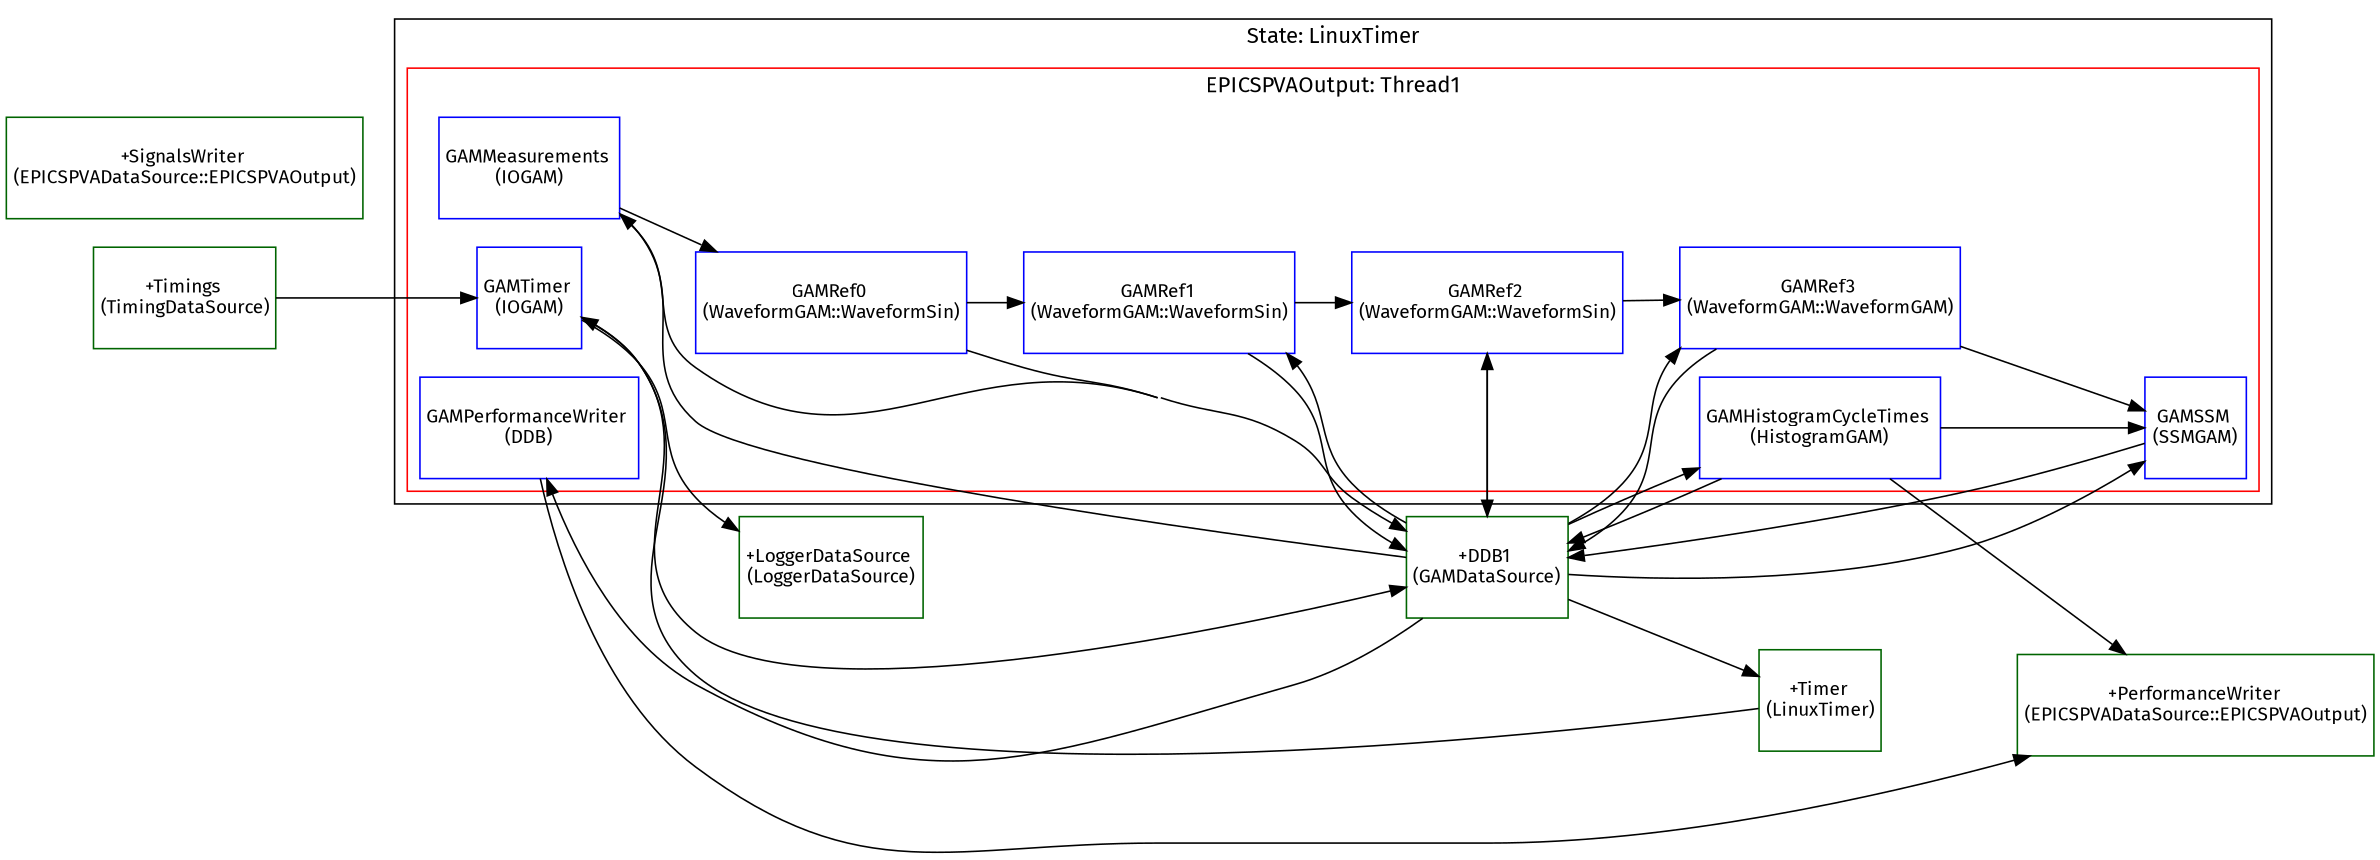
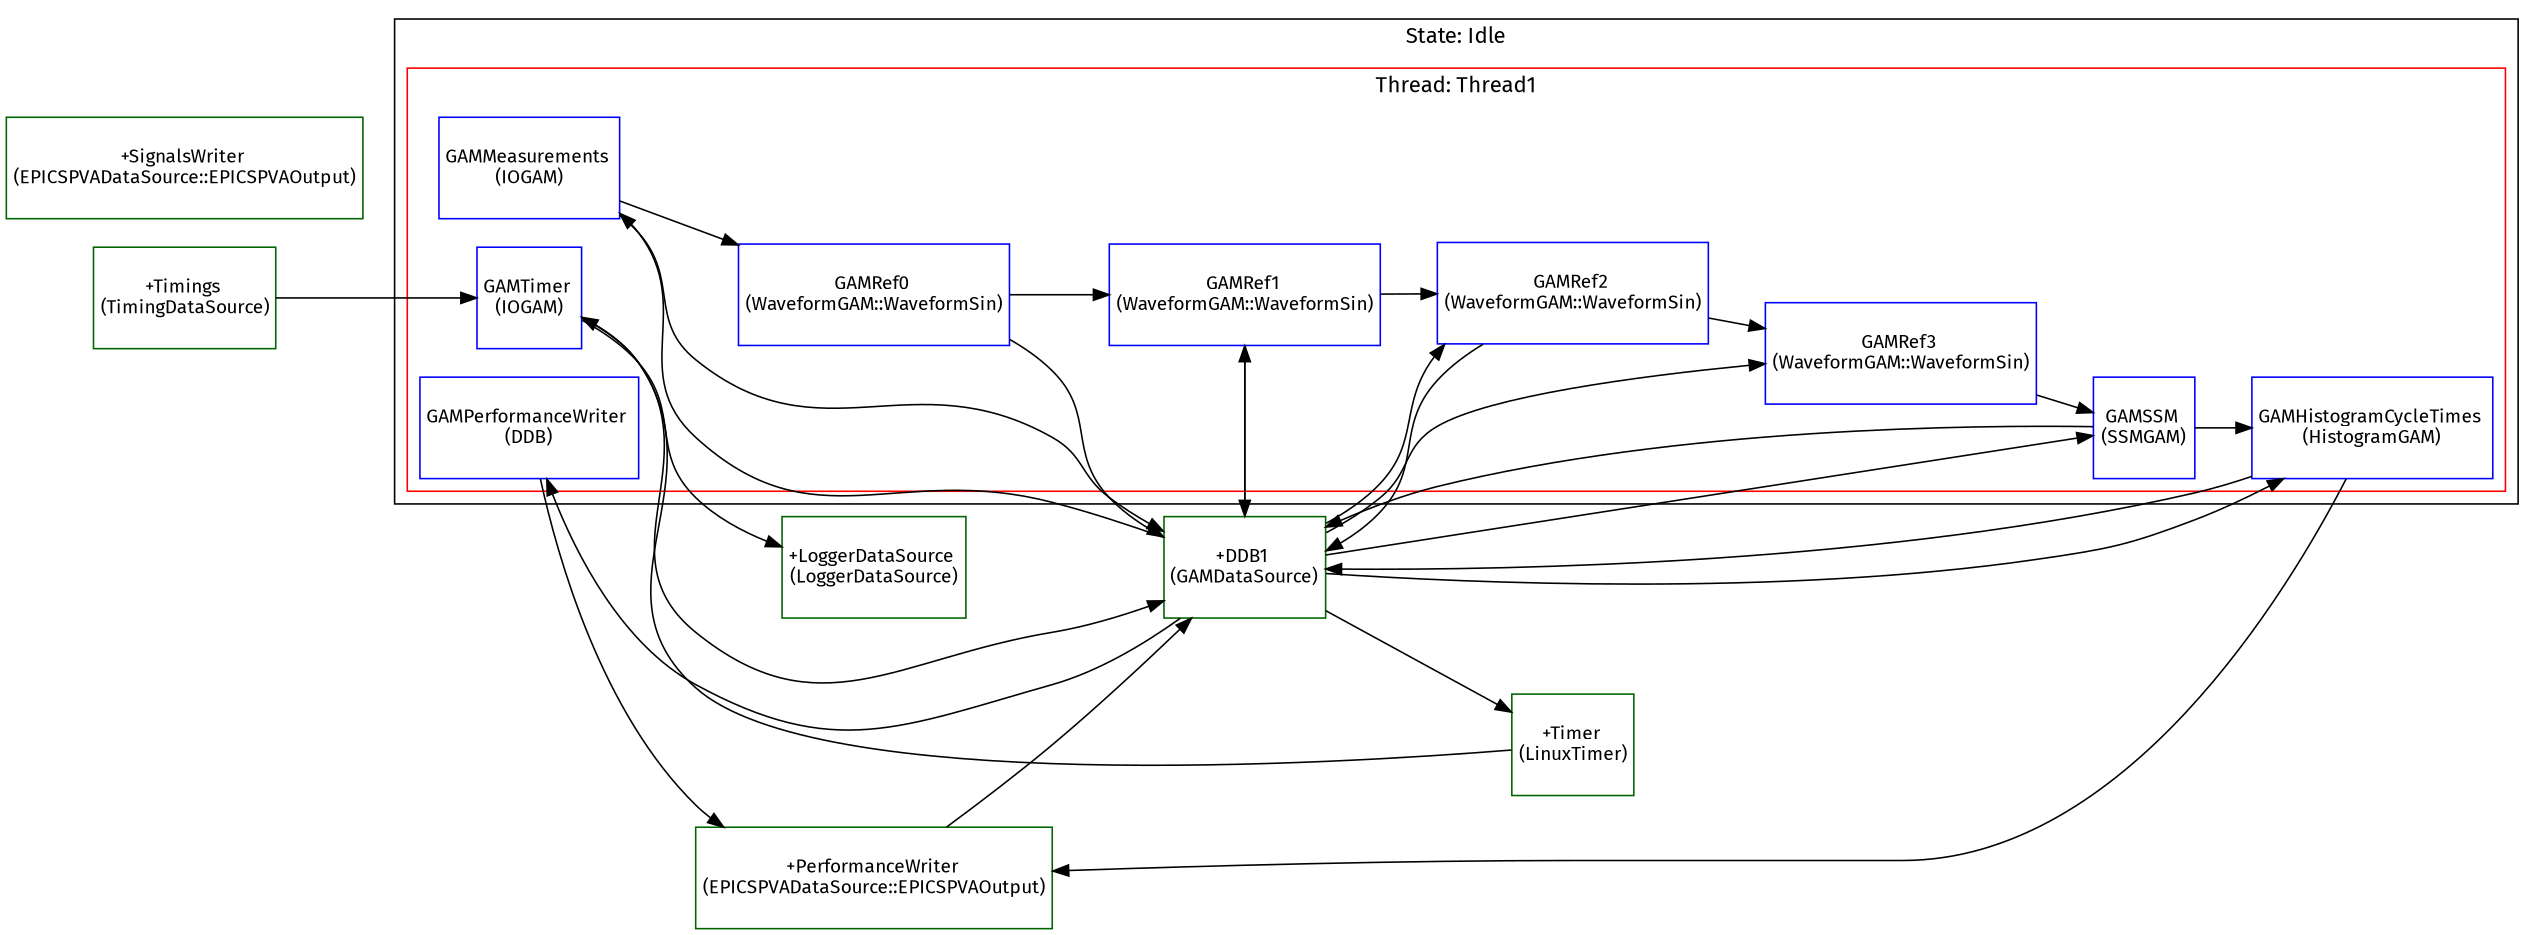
(1333, 37) -> (1456, 37)
(1333, 86) -> (1456, 86)
(1821, 307) -> (1902, 363)
(2034, 428) -> (2216, 428)
(1647, 465) -> (1067, 732)
